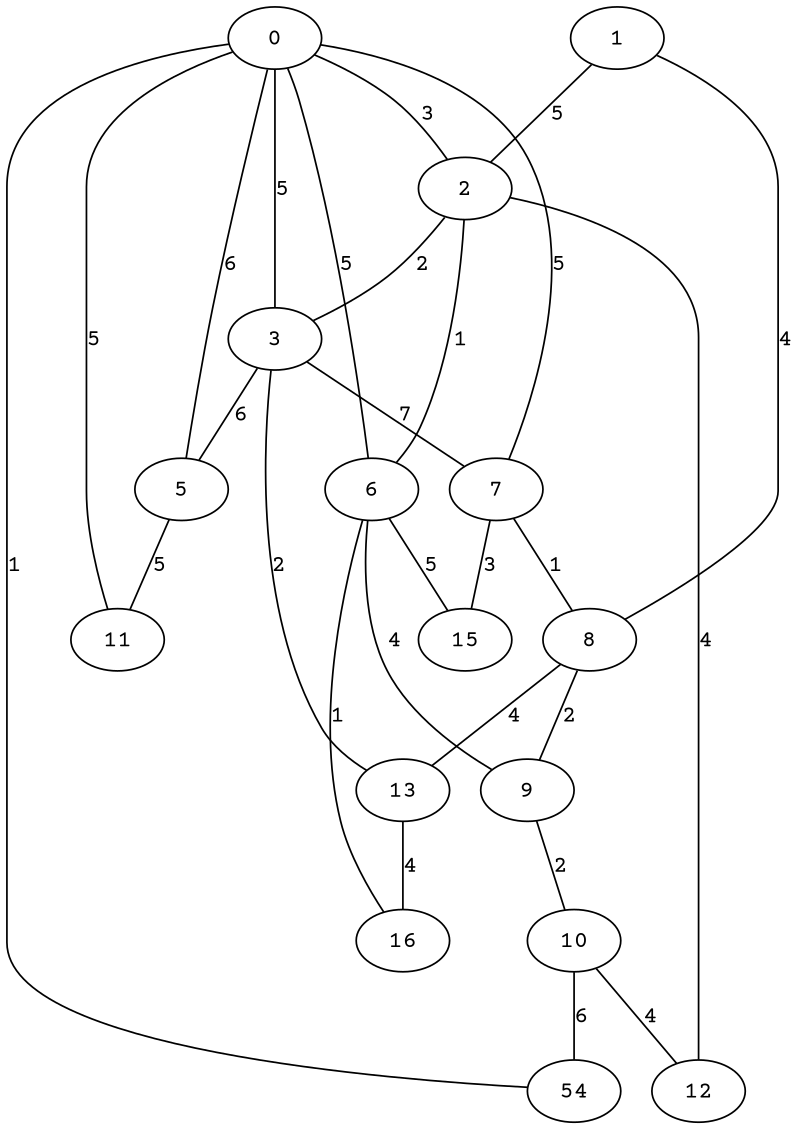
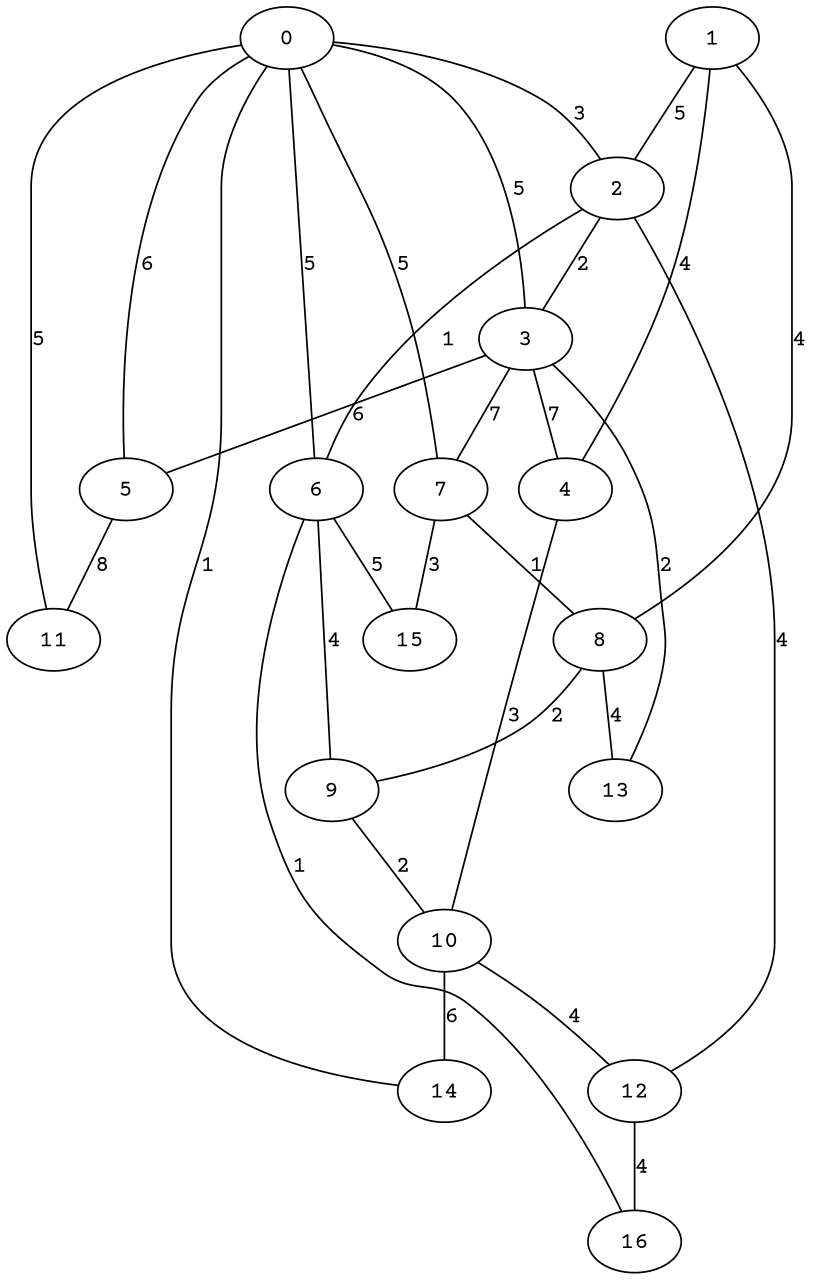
none -> (565, 489)
(160, 565) -> (103, 565)
(403, 865) -> (635, 1166)
(574, 1091) -> (444, 1091)
